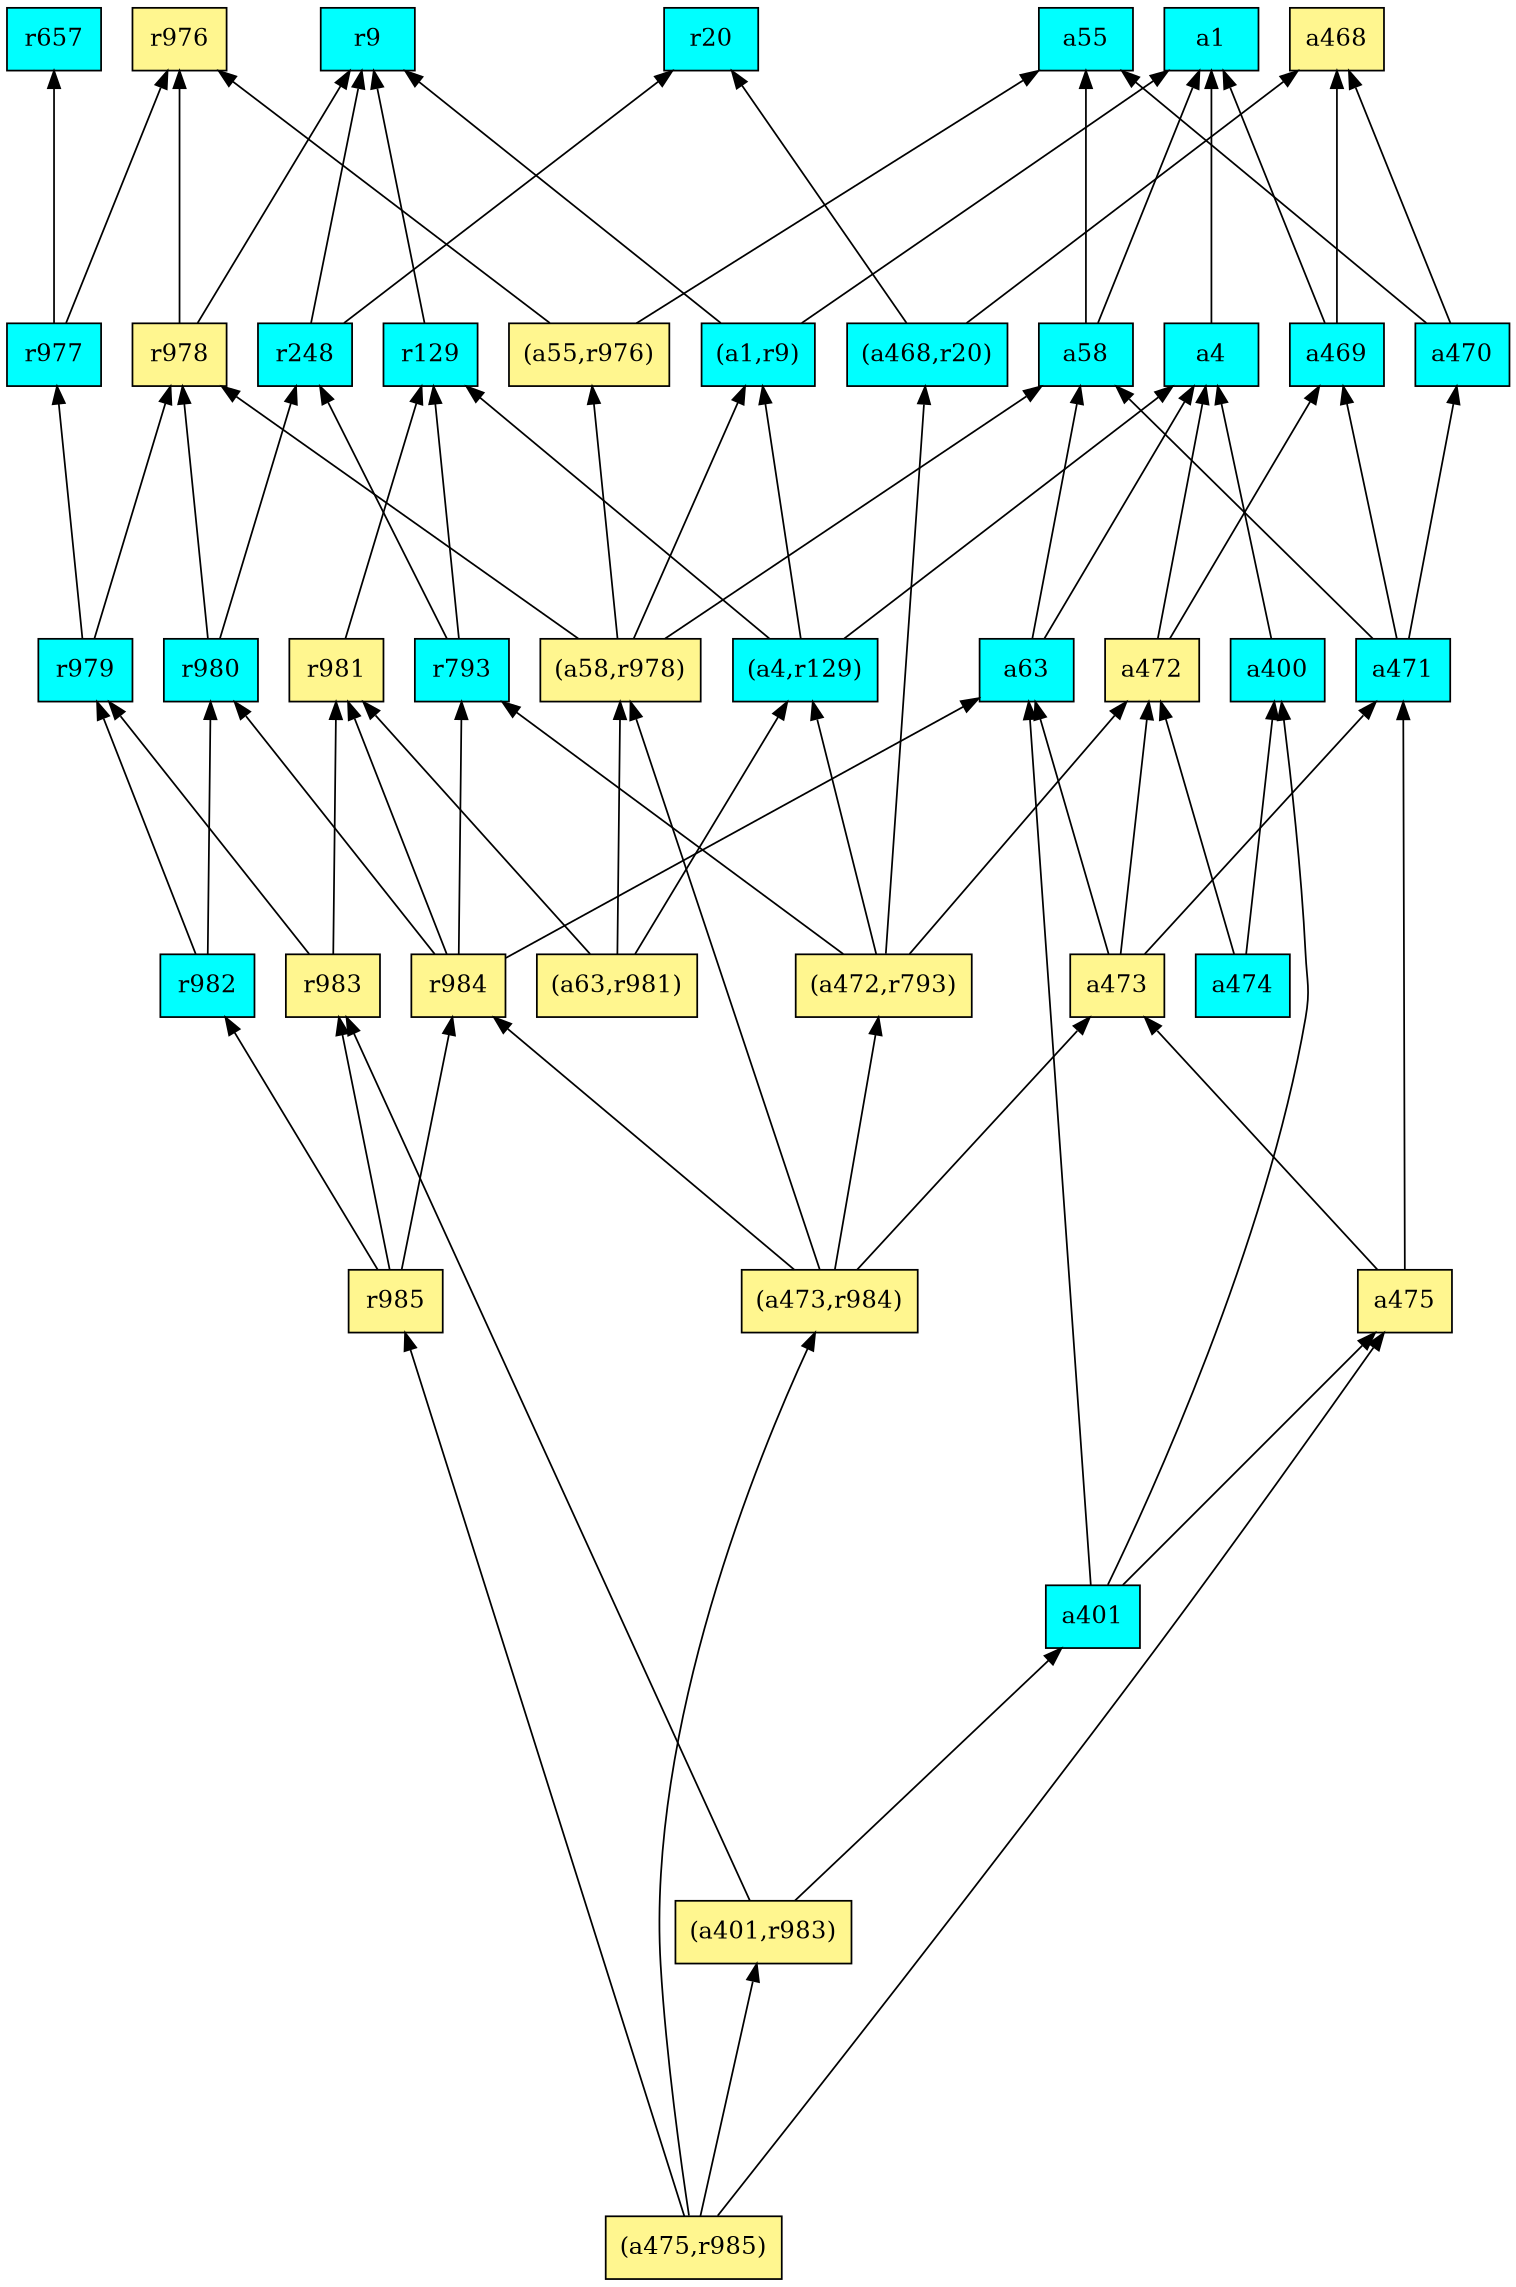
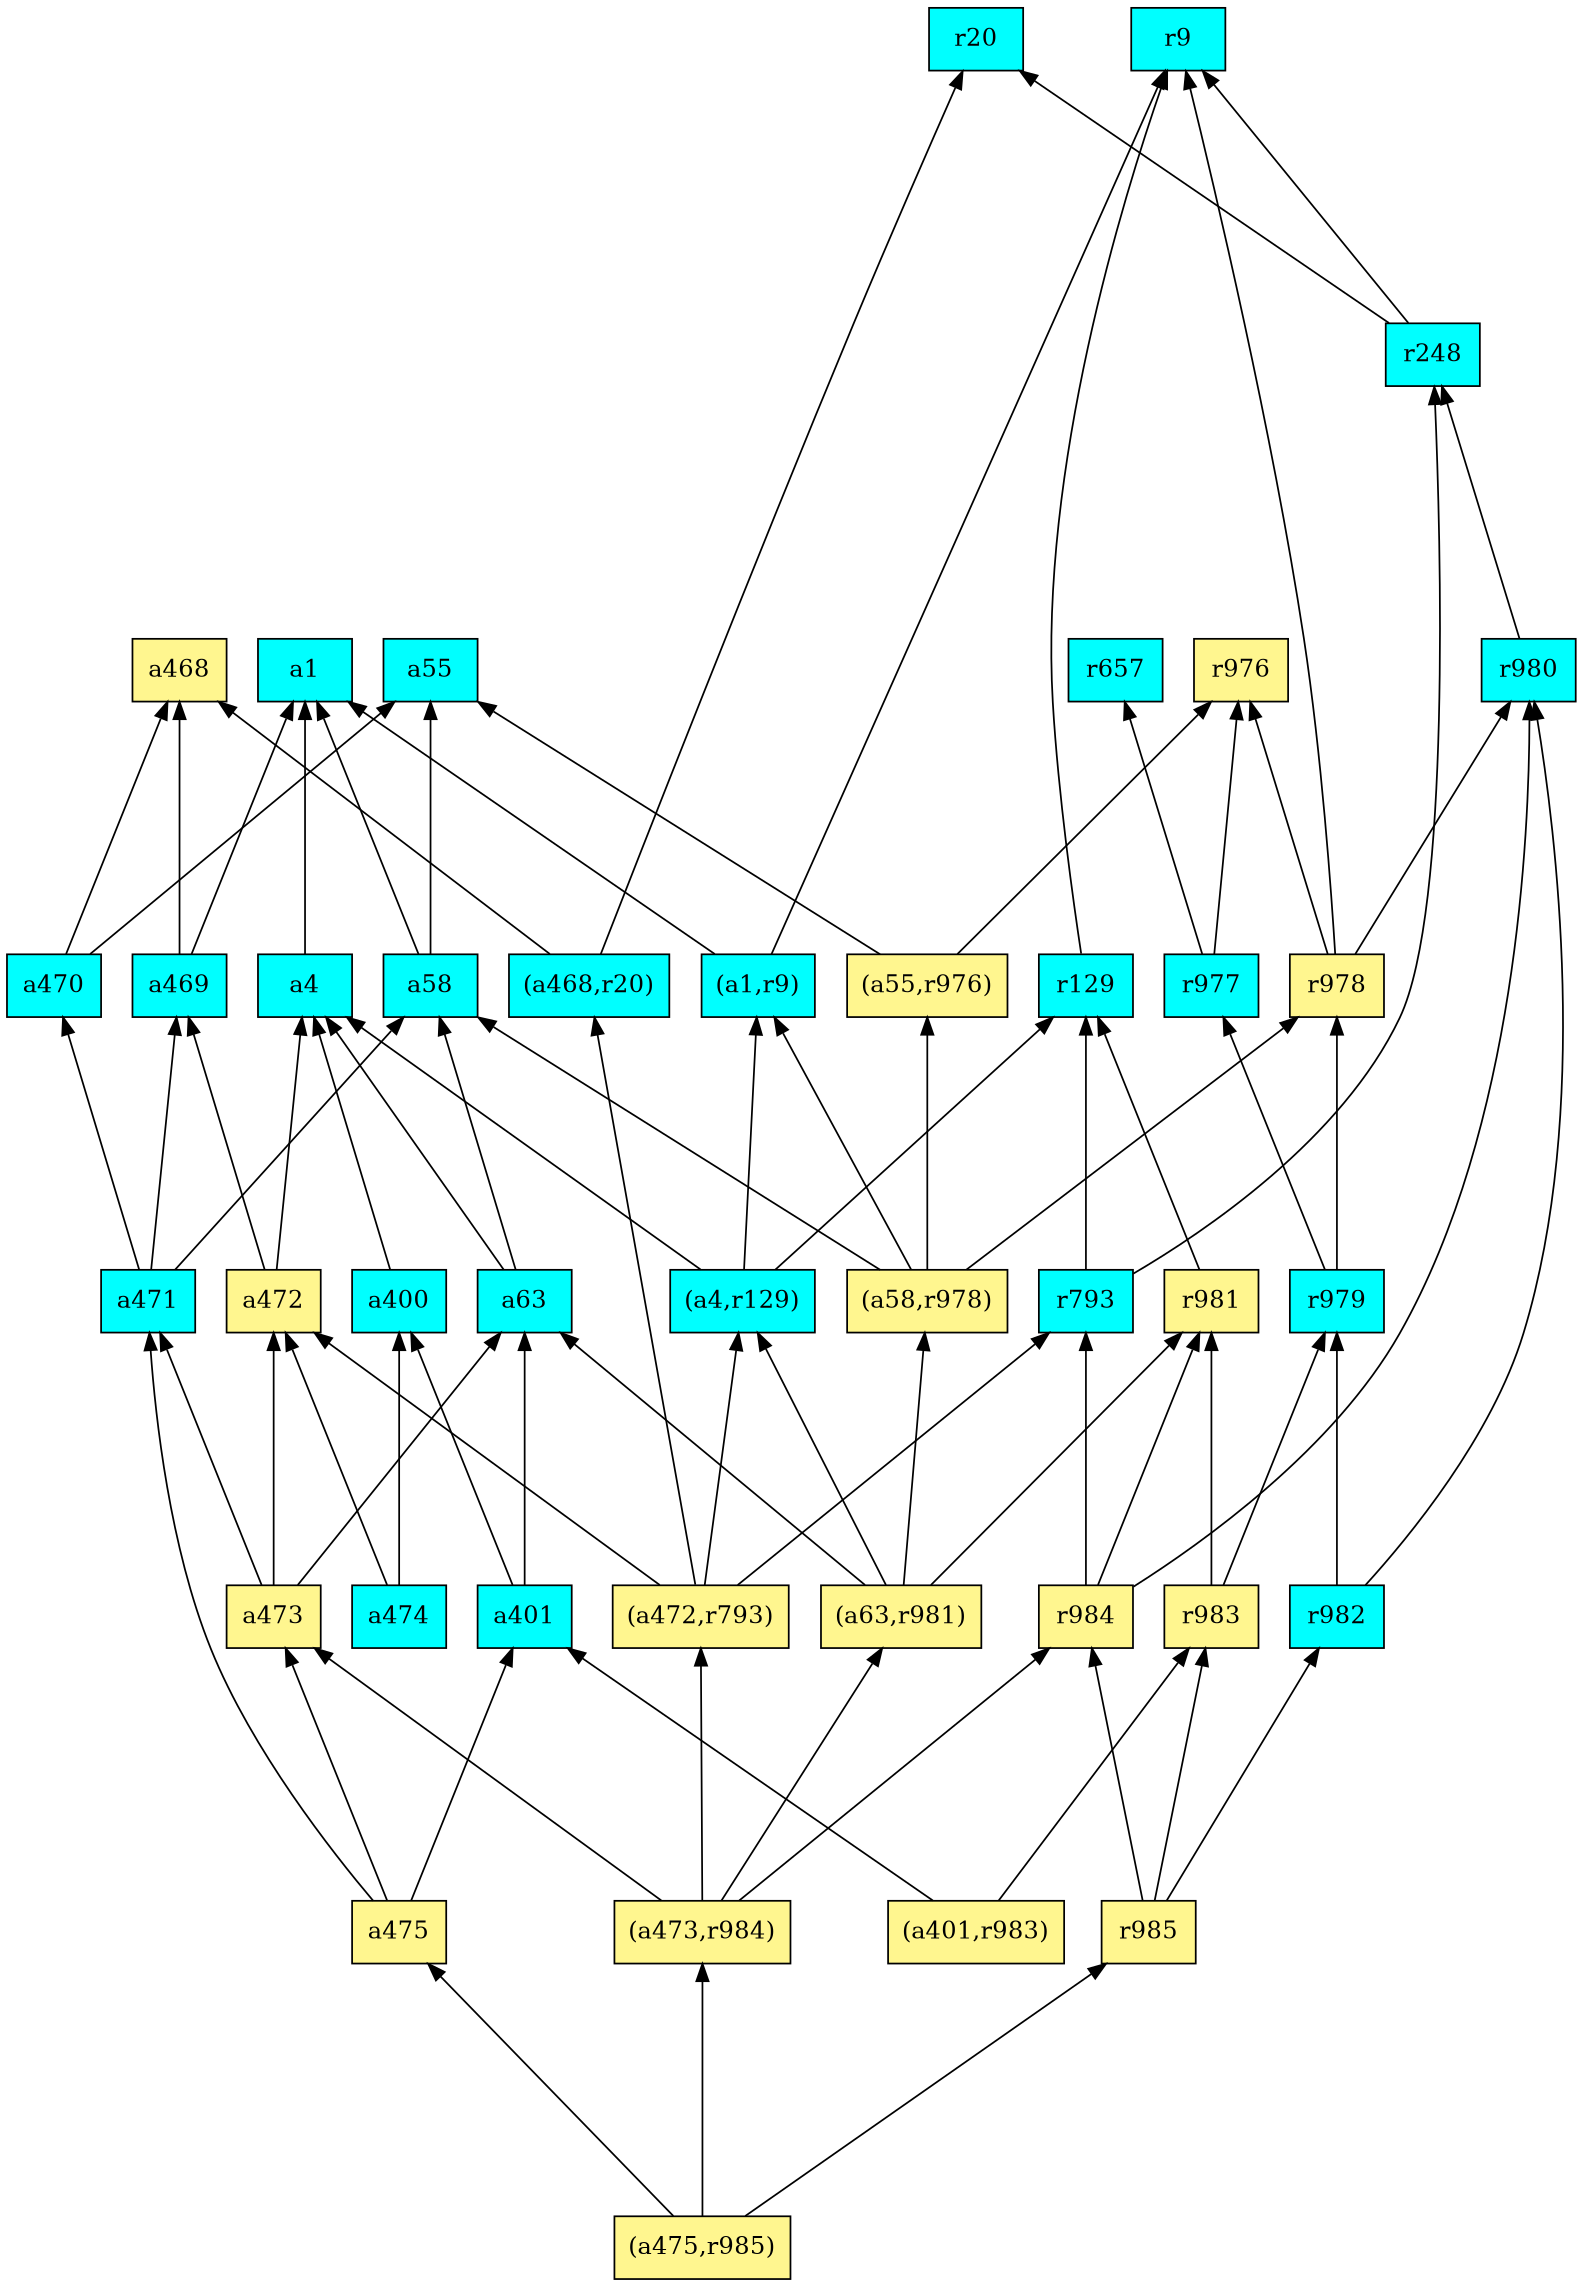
(196, 521) -> (1421, 847)
(735, 832) -> (734, 1477)
(728, 994) -> (797, 1782)
(1243, 1465) -> (459, 1783)
(727, 2099) -> none
